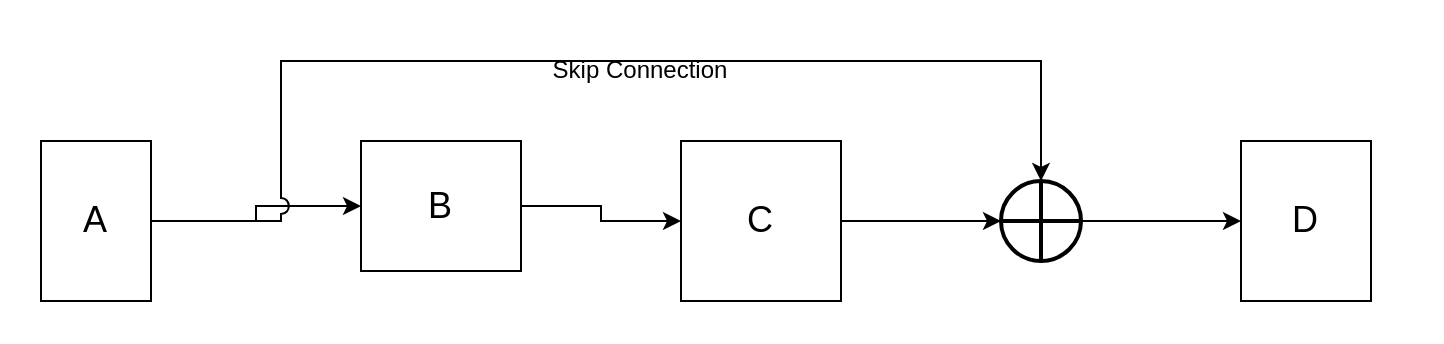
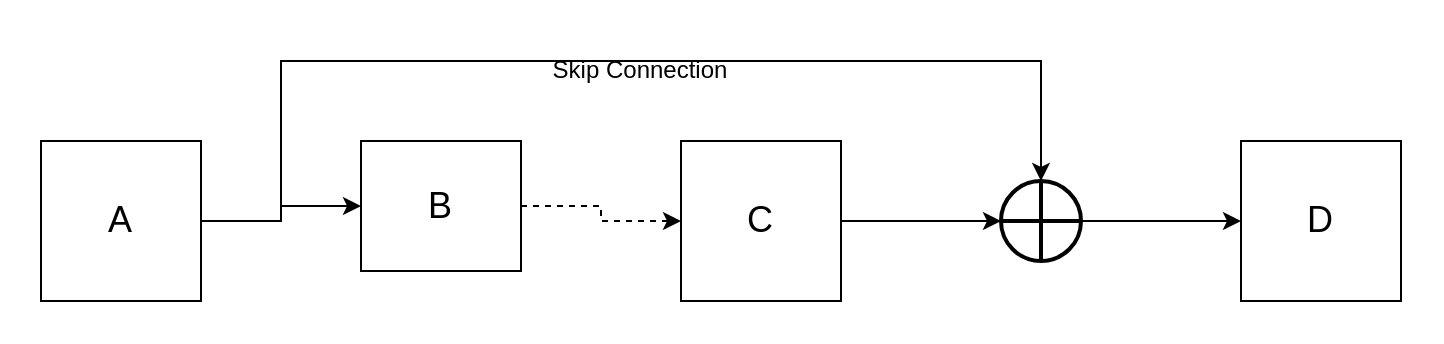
(601, 206) -> (601, 206)
(96, 221) -> (121, 221)
(1306, 221) -> (1321, 221)
